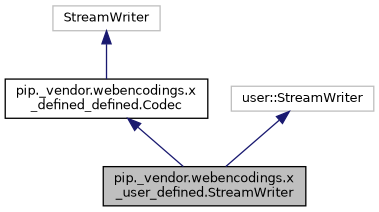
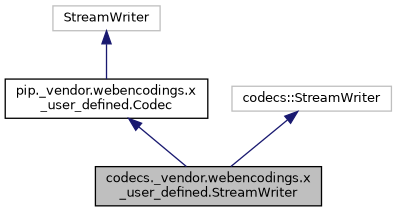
(107, 99) -> (107, 99)
(303, 99) -> (312, 99)
(205, 186) -> (208, 186)
